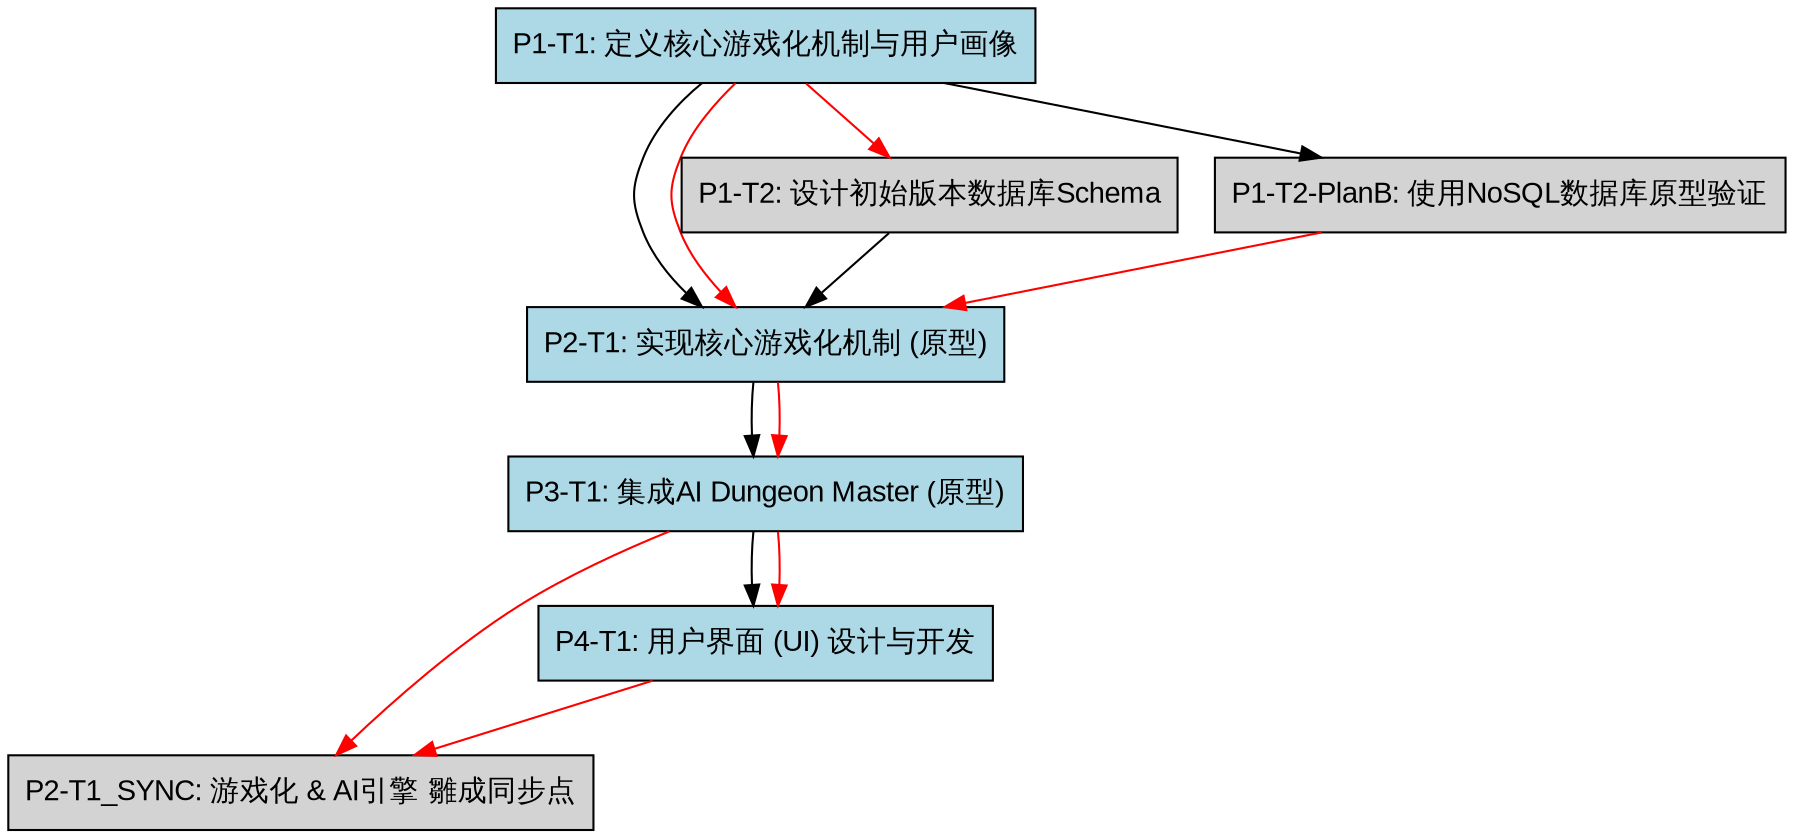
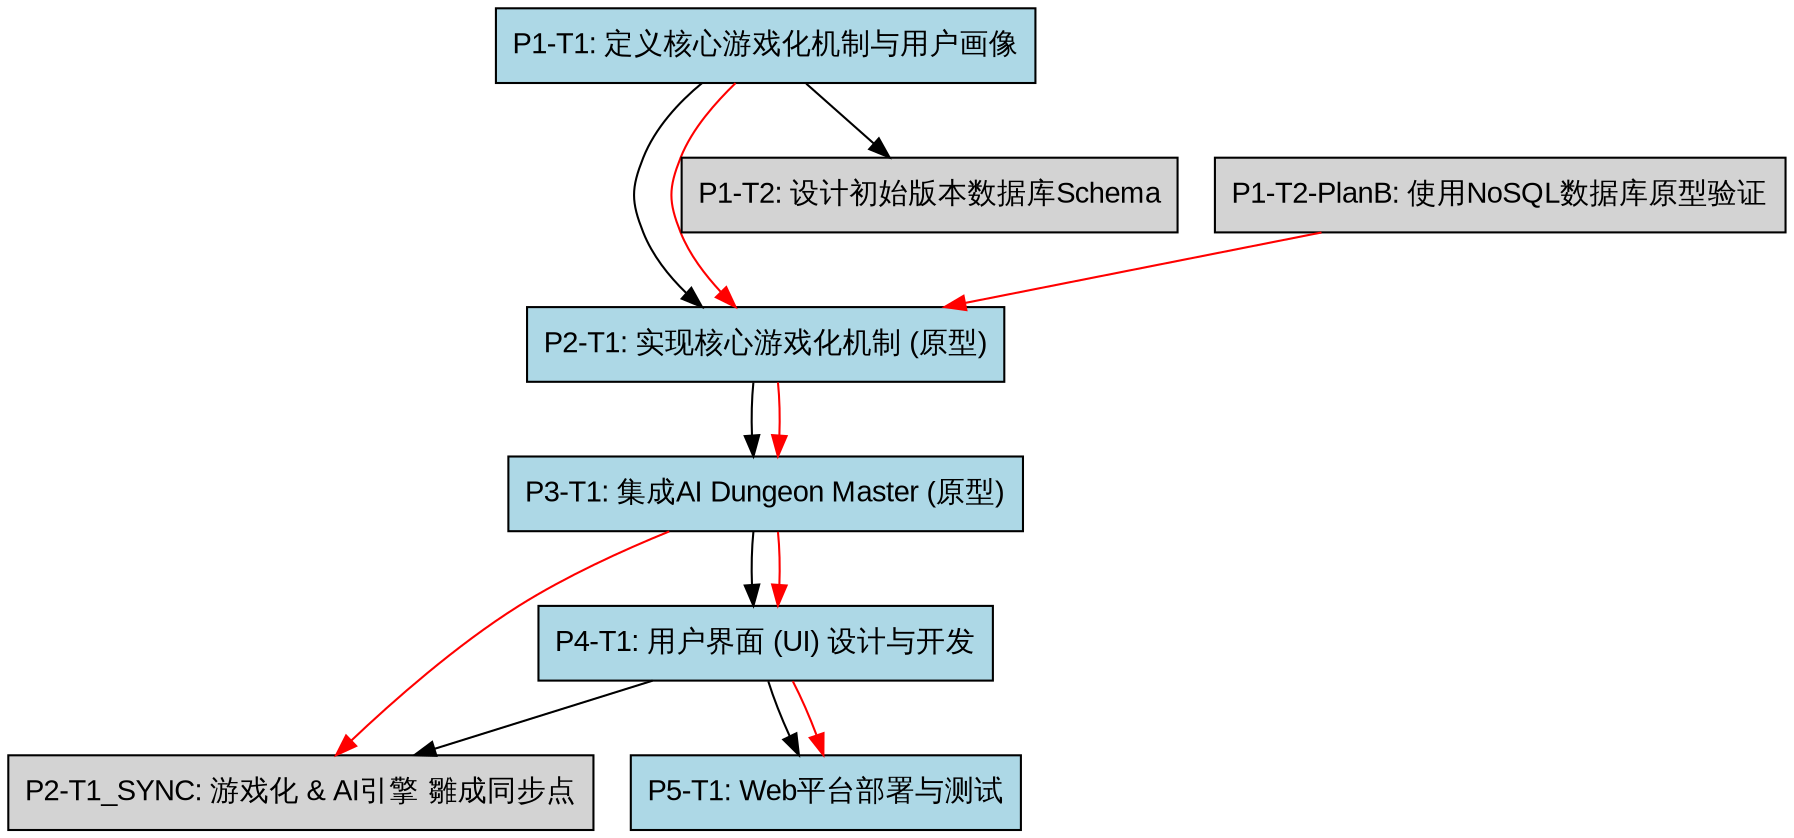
(840, 114) -> (840, 114)
(1123, 118) -> none
(855, 263) -> none
(544, 715) -> (544, 715)
none -> (826, 793)
